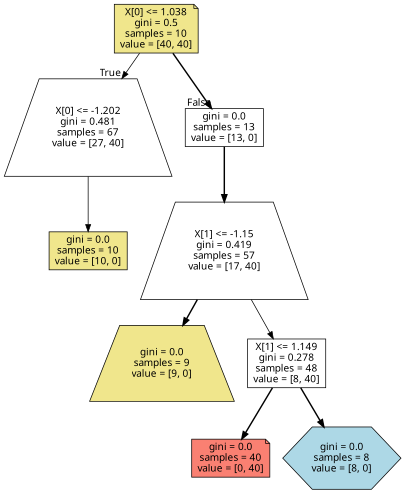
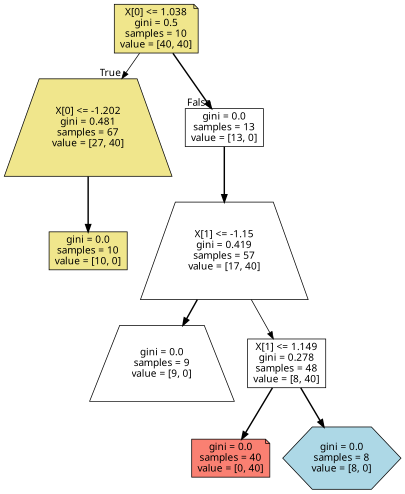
(88, 128) -> (88, 128)
(88, 200) -> (88, 200)
(162, 363) -> (162, 363)
